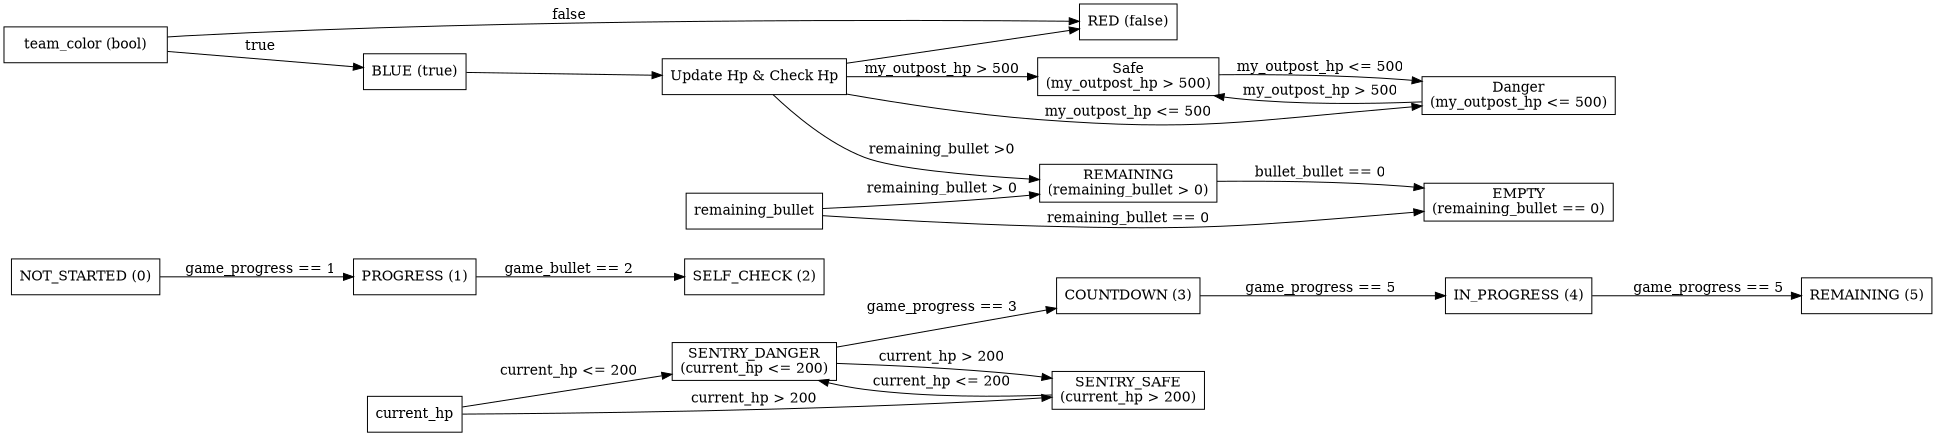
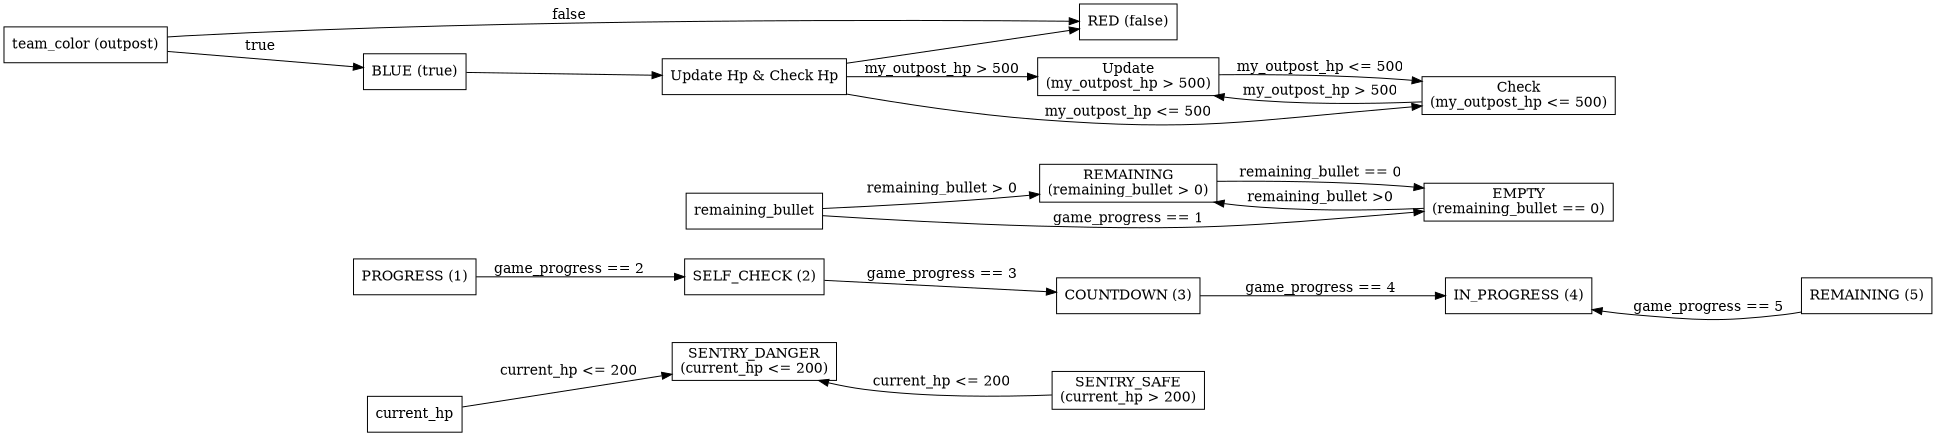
(86, 45) -> (86, 45)
(1128, 77) -> (1128, 77)
(1519, 96) -> (1519, 96)
(891, 164) -> (1324, 210)
(1320, 173) -> (1320, 173)
(1128, 219) -> (1128, 219)
(569, 269) -> (569, 269)
(86, 277) -> none
(1320, 288) -> (1320, 288)
(1692, 296) -> (1702, 319)
(941, 329) -> (935, 286)
(940, 368) -> none
(752, 410) -> none
